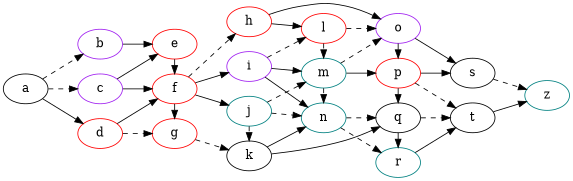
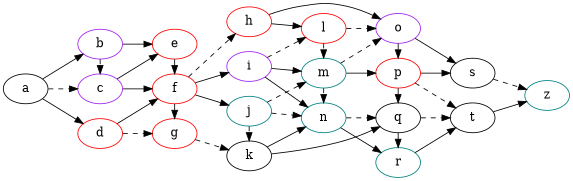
none -> (100, 62)
(59, 69) -> (59, 69)
(362, 141) -> (362, 141)
